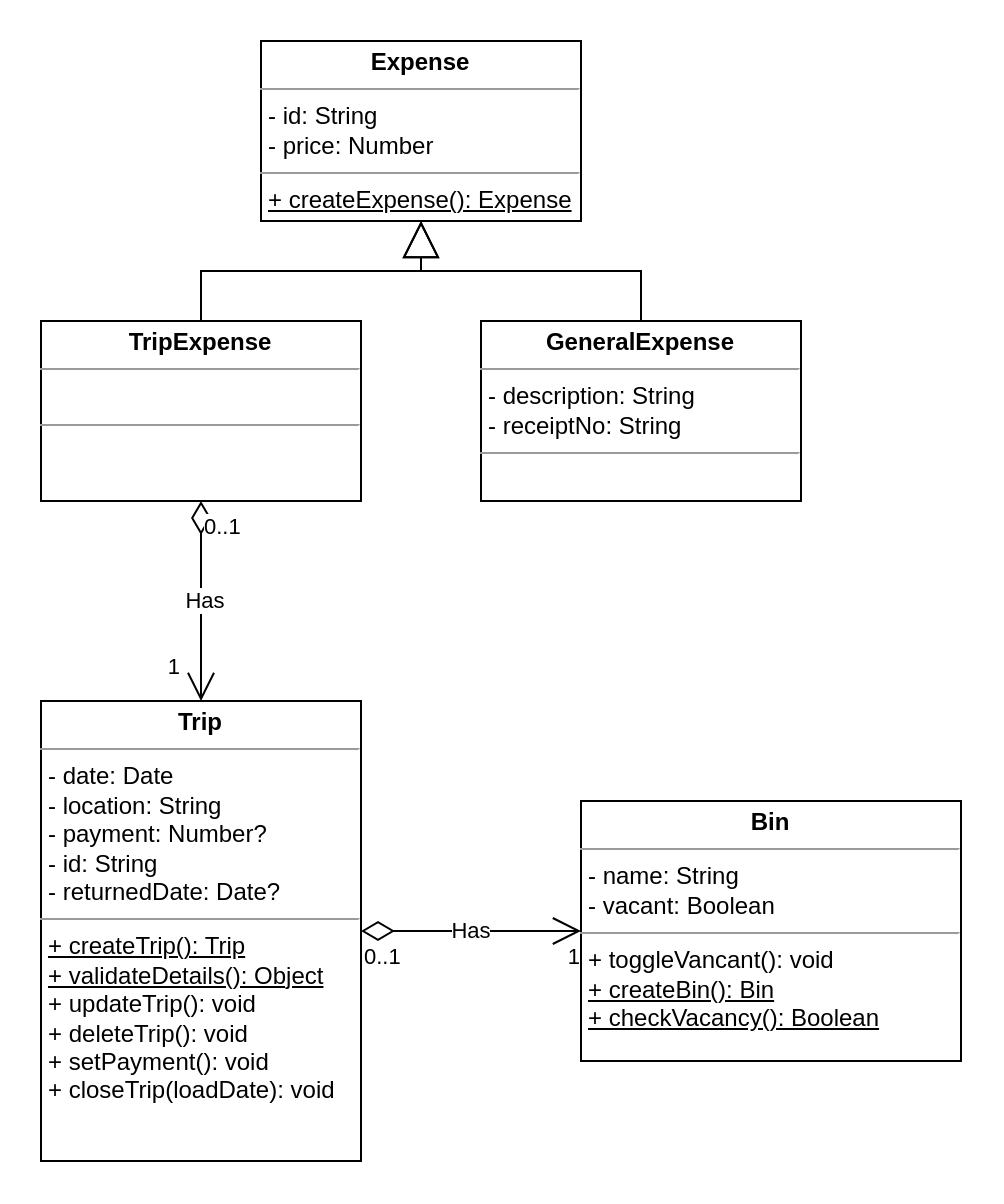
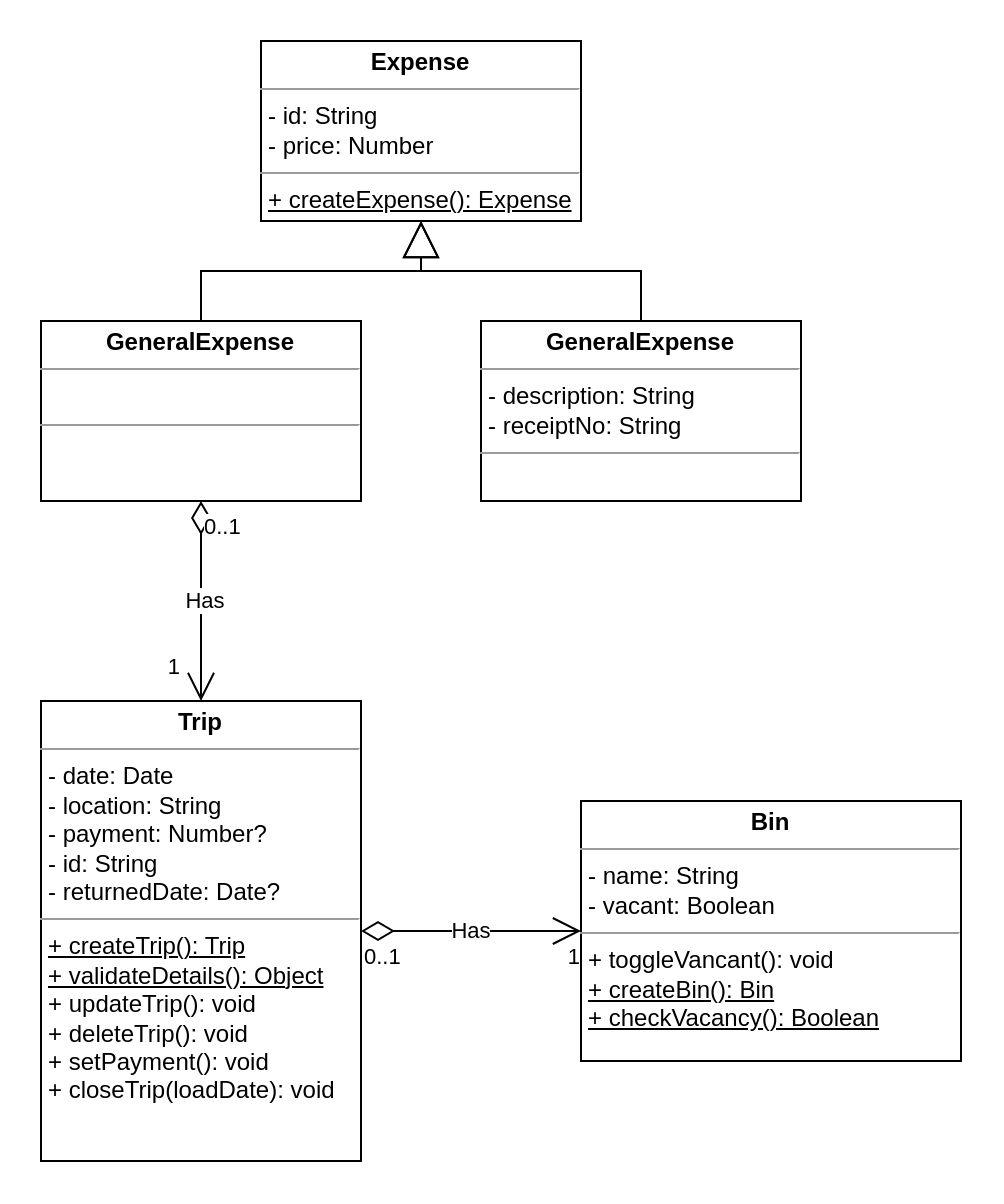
(112, 335) -> (132, 335)
